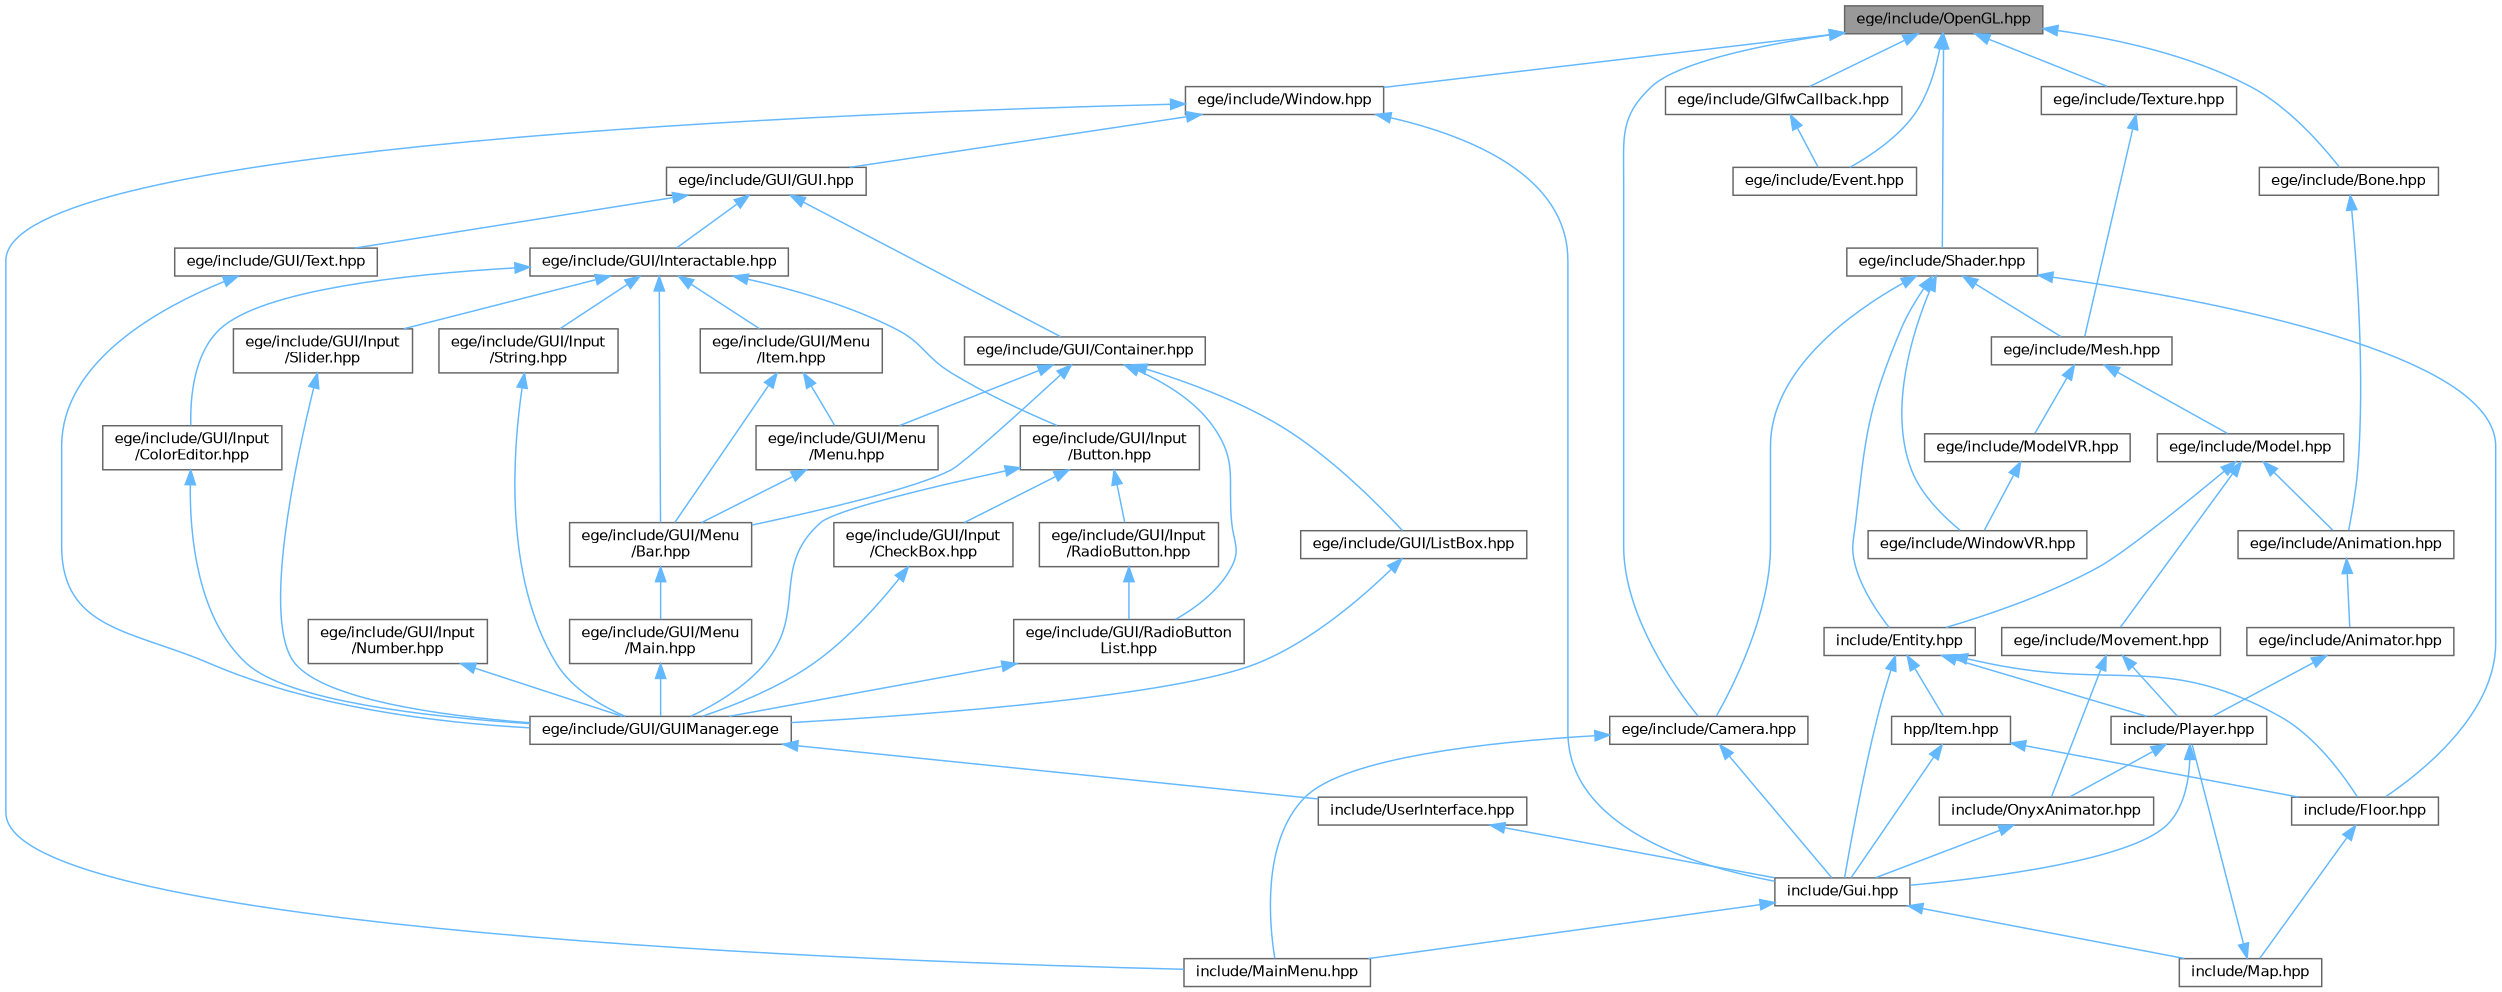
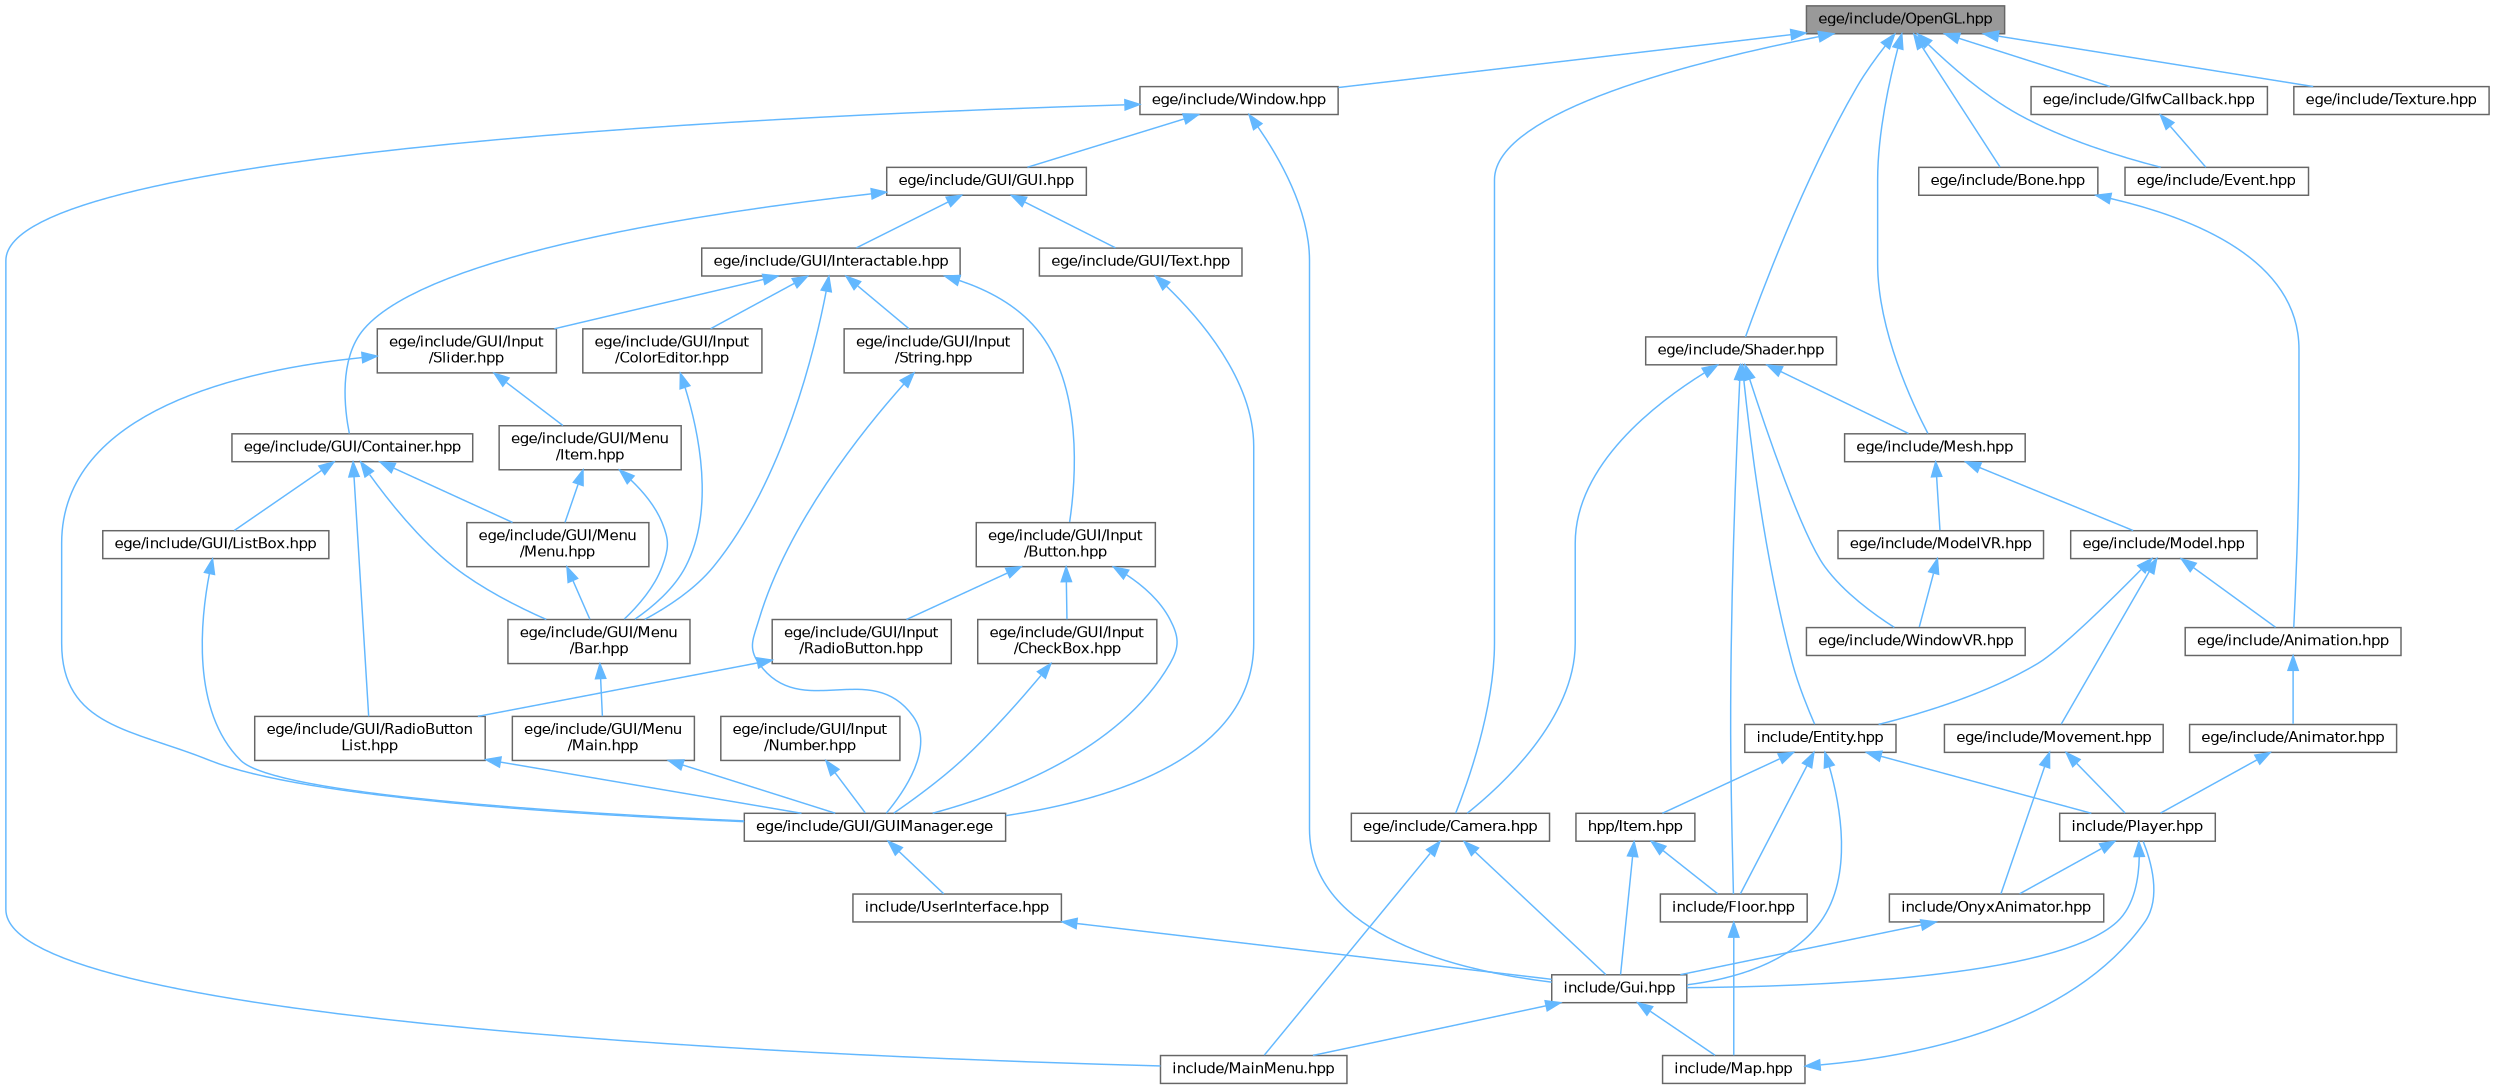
(2109, 233) -> (1878, 244)
(725, 307) -> (535, 404)
(258, 671) -> (701, 514)
